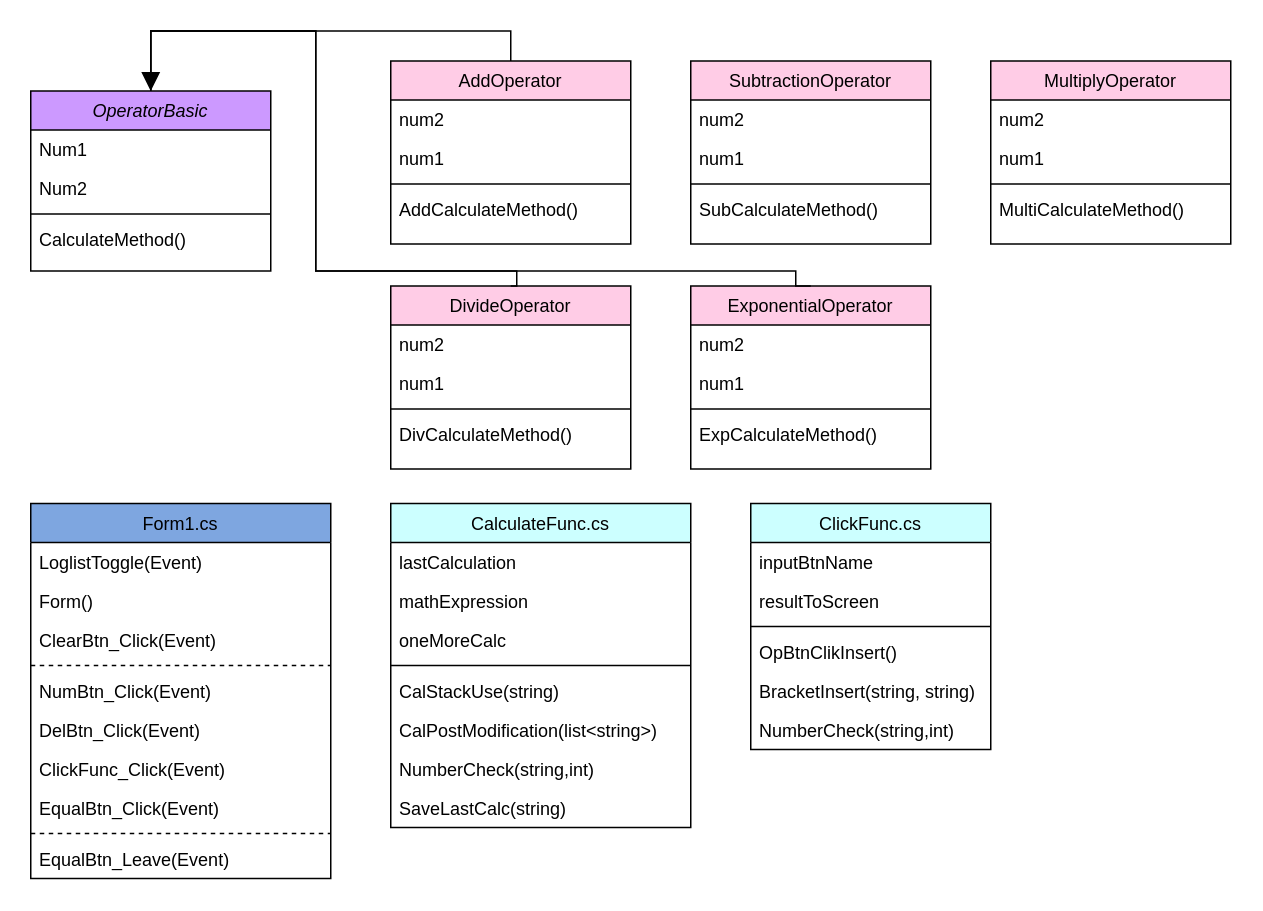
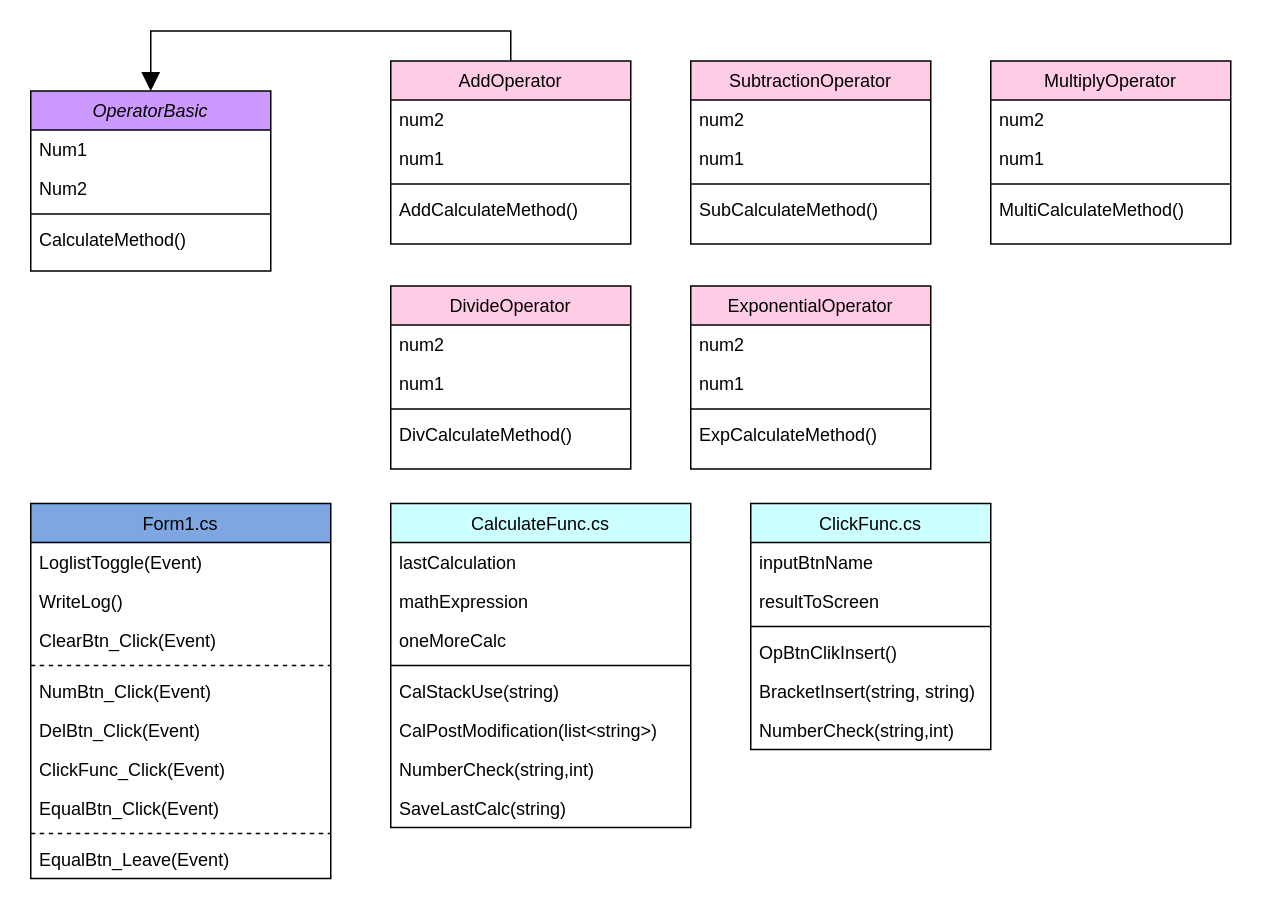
(666, 271) -> none
(517, 281) -> none
(69, 602) -> (87, 602)
